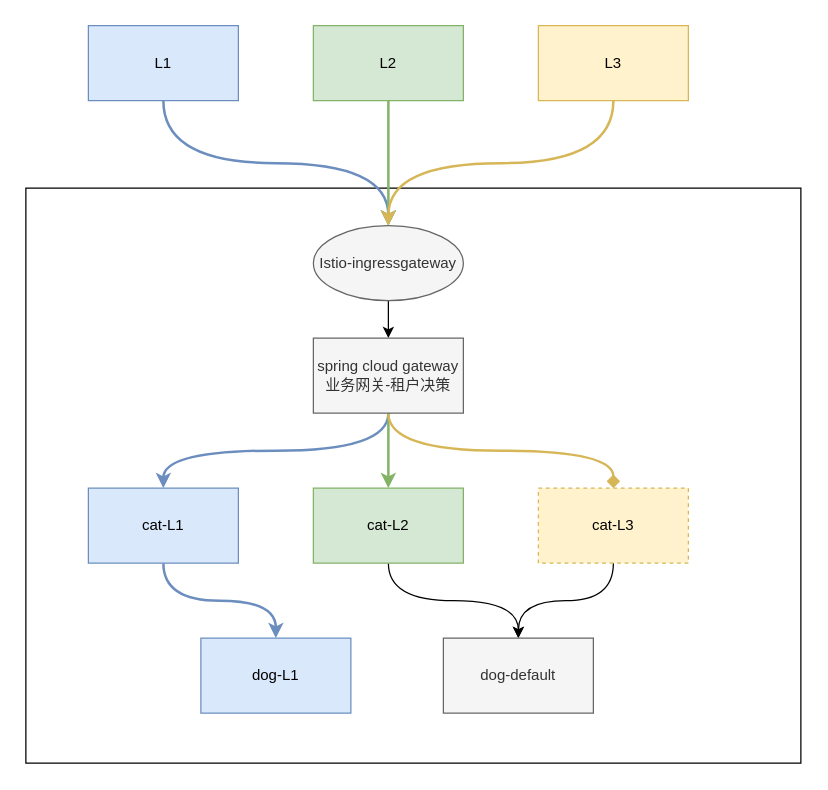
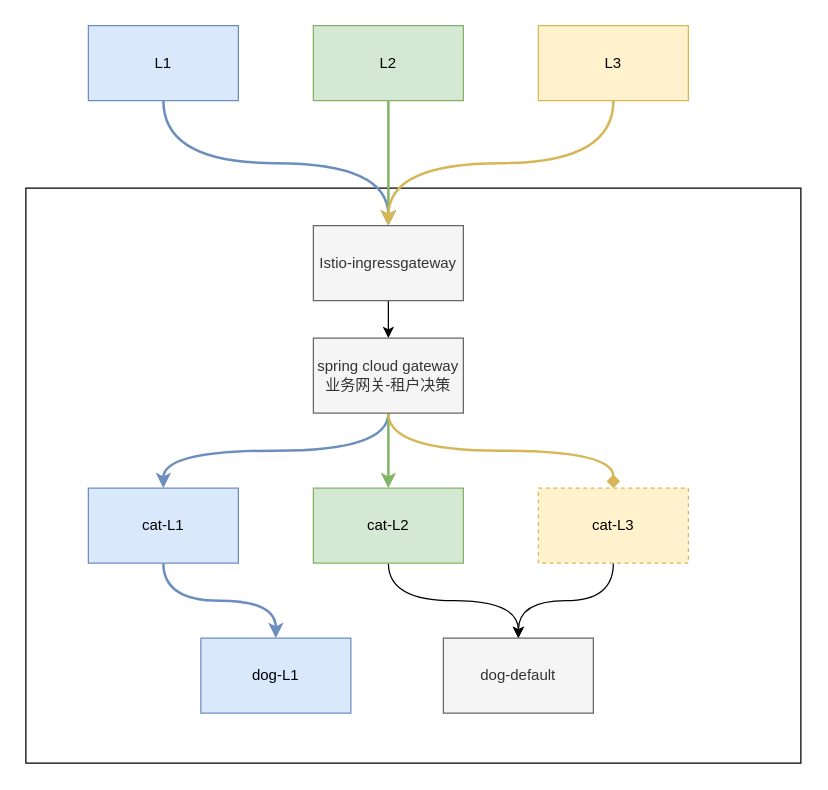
(388, 263) -> (388, 263)
